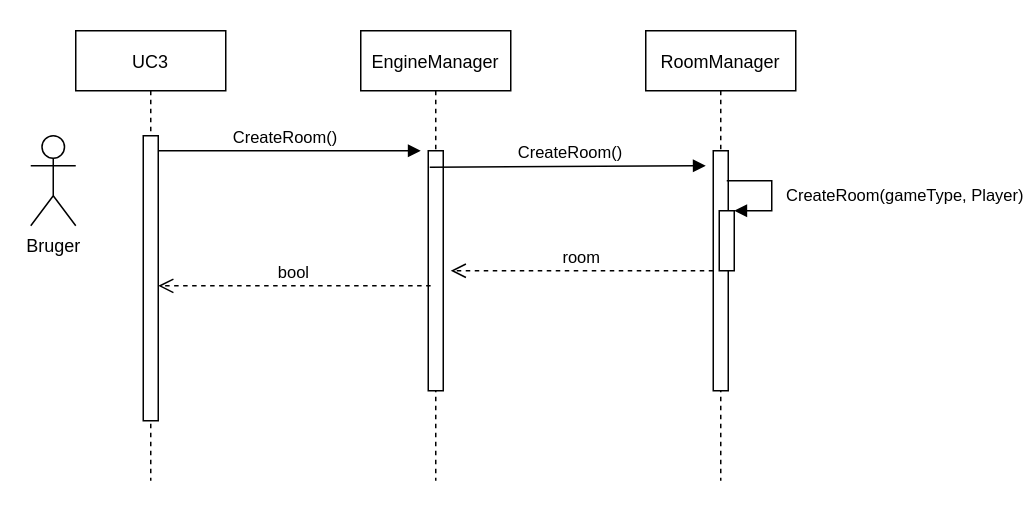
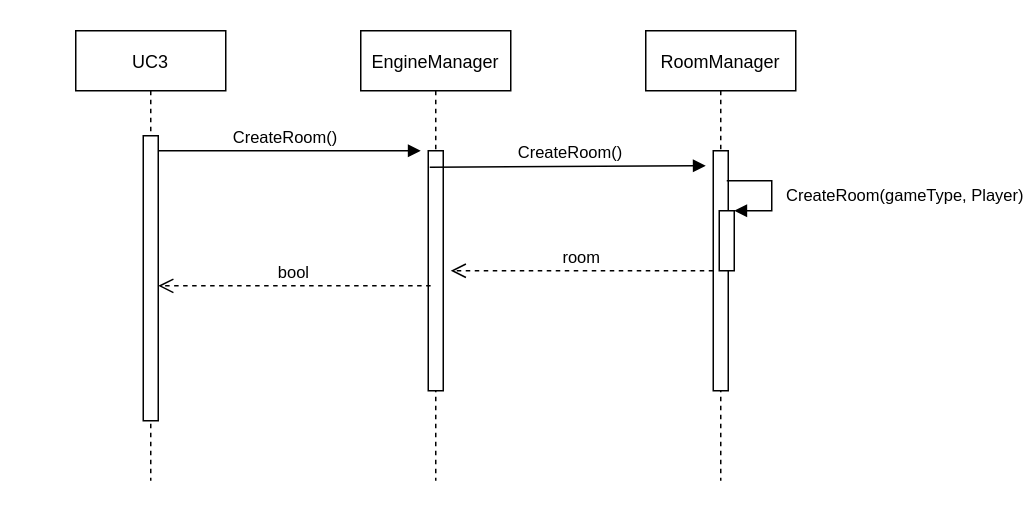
(53, 181) -> none
